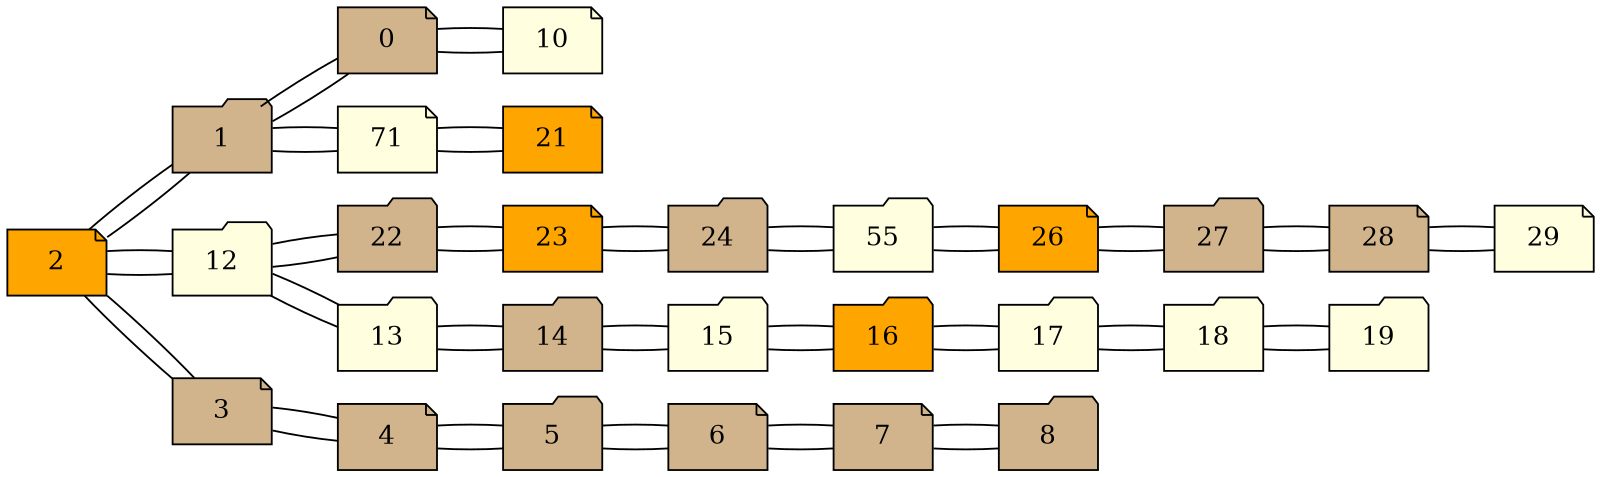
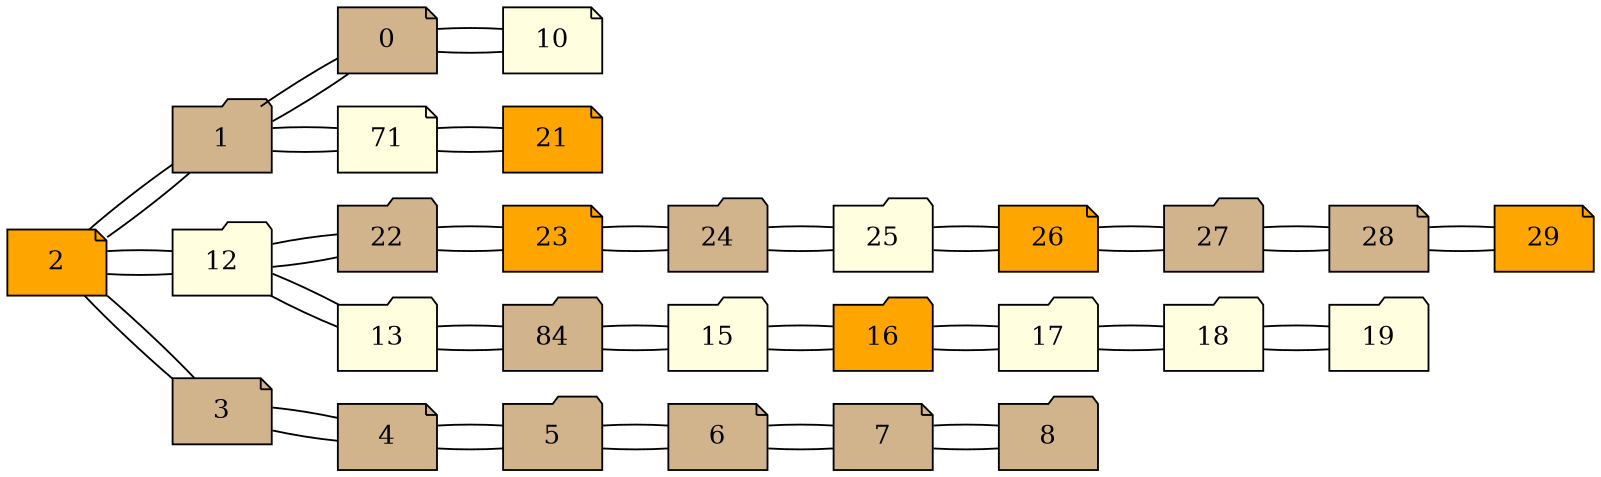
(883, 239) -> (883, 239)
(1544, 239) -> (1544, 239)
(553, 338) -> (553, 338)
